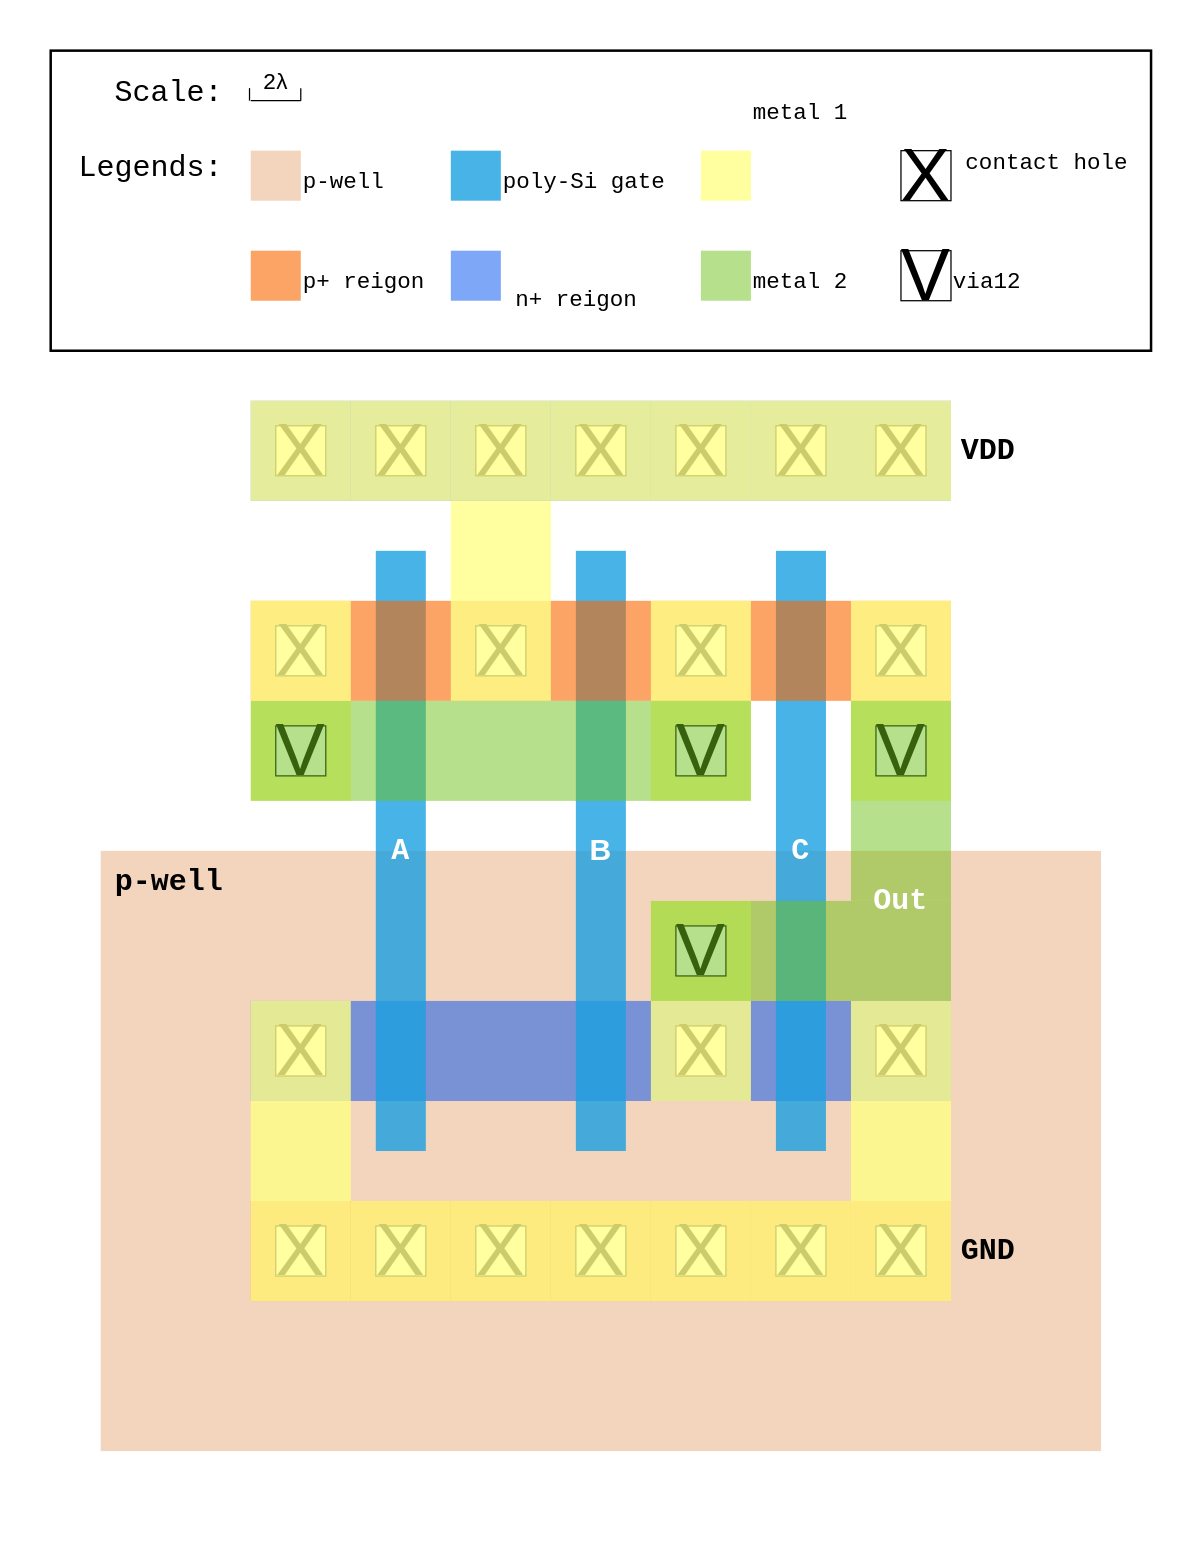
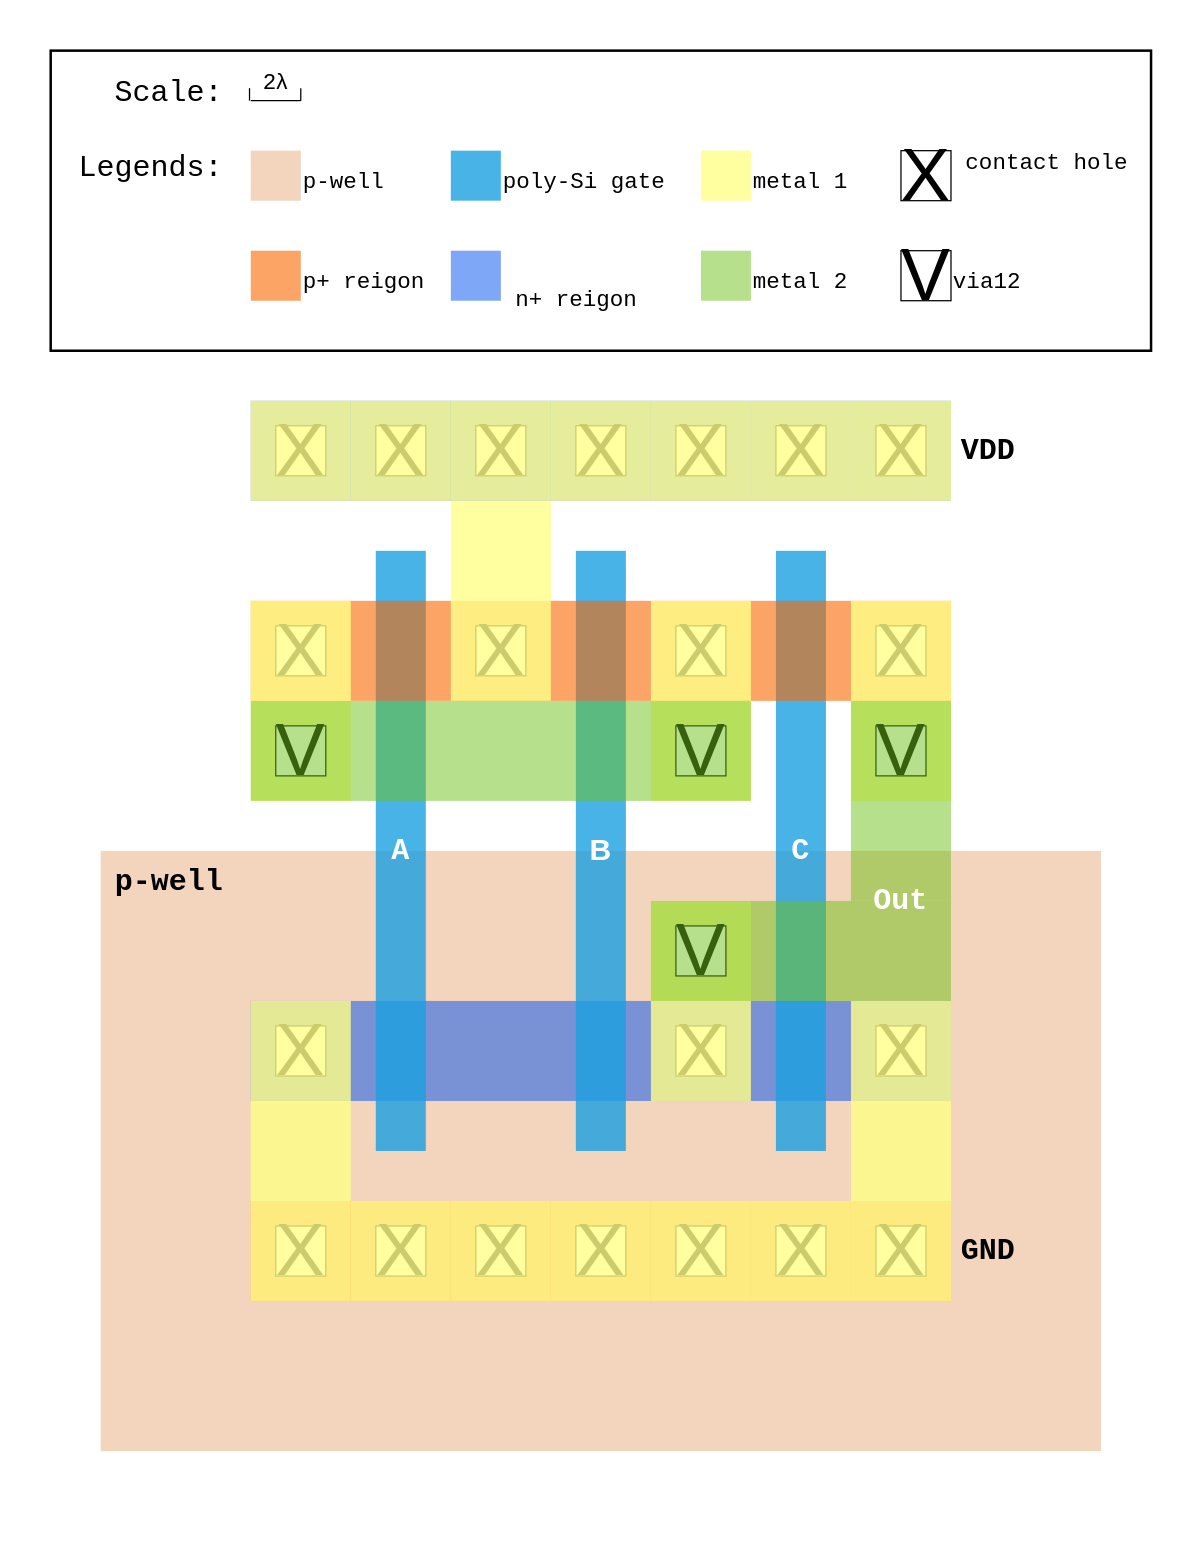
(813, 113) -> (813, 182)
